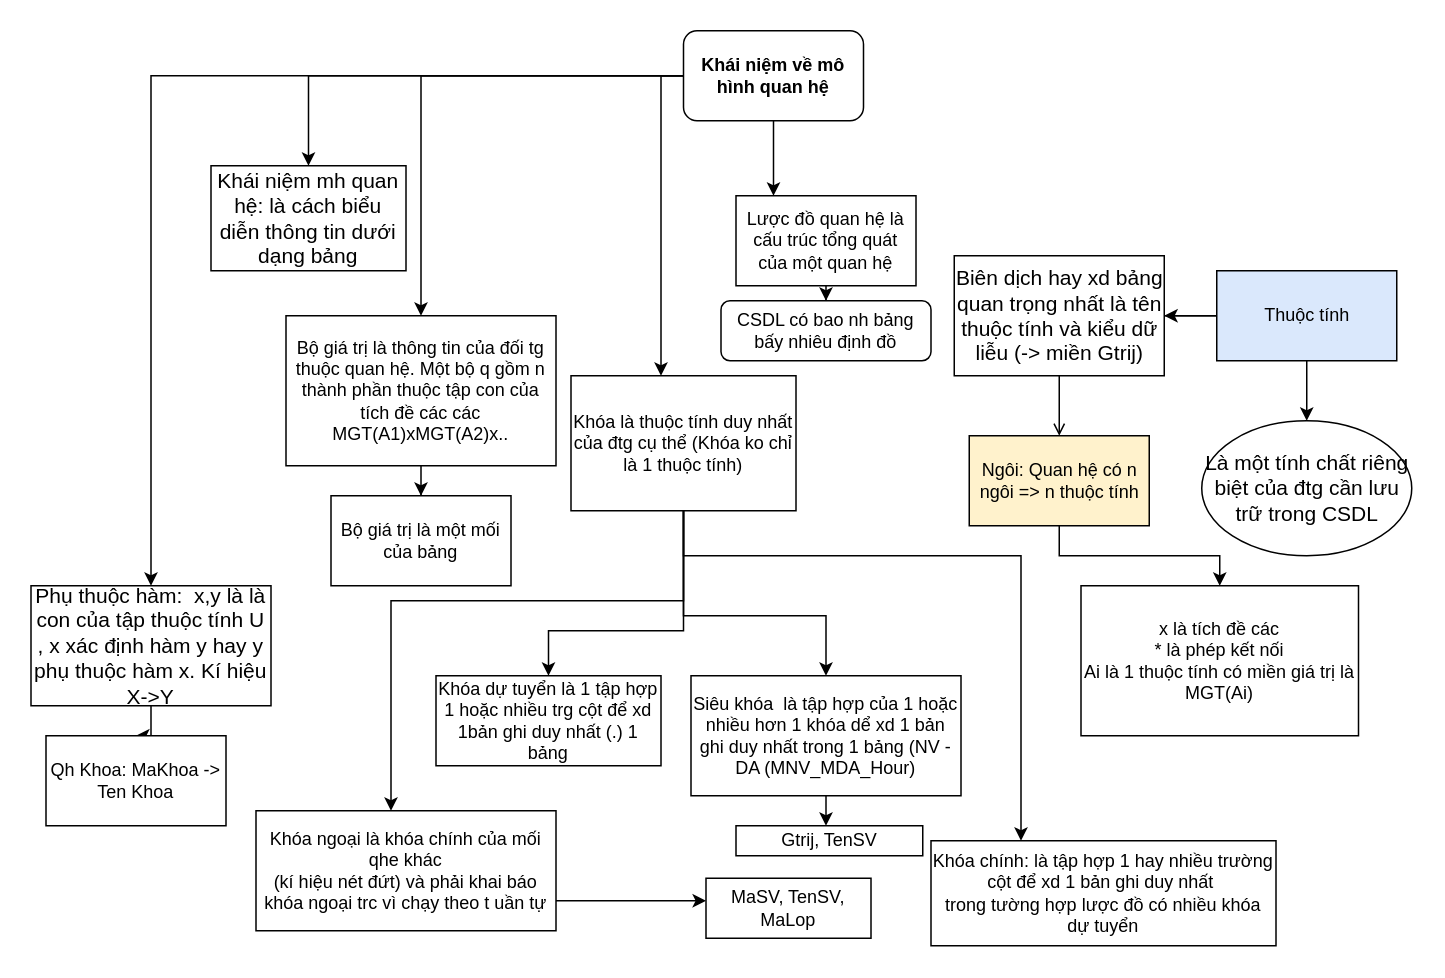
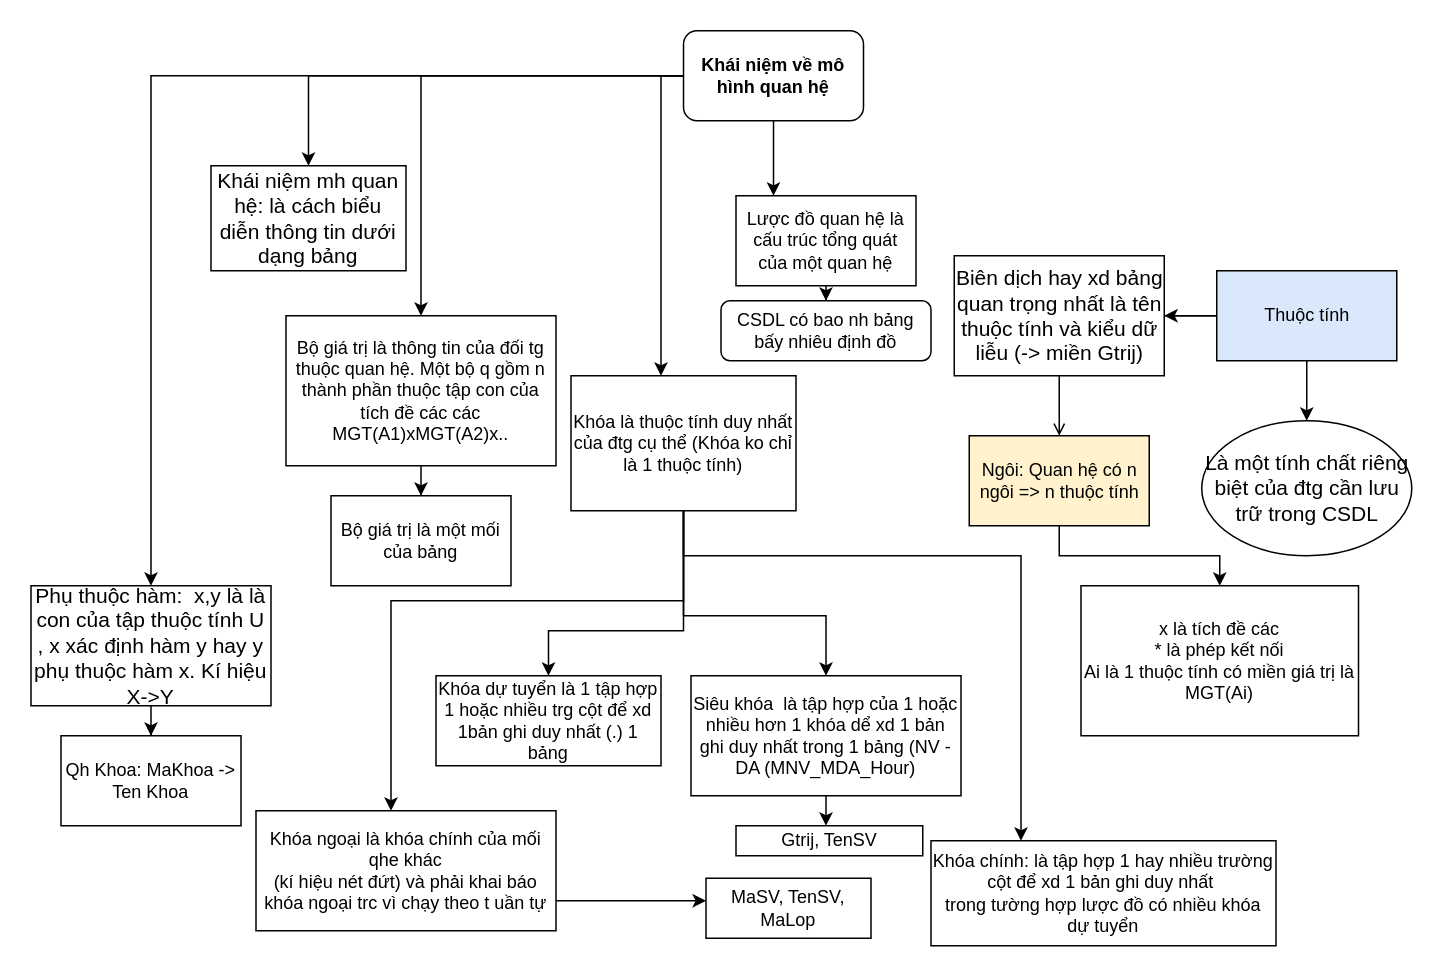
(136, 781) -> (151, 781)
